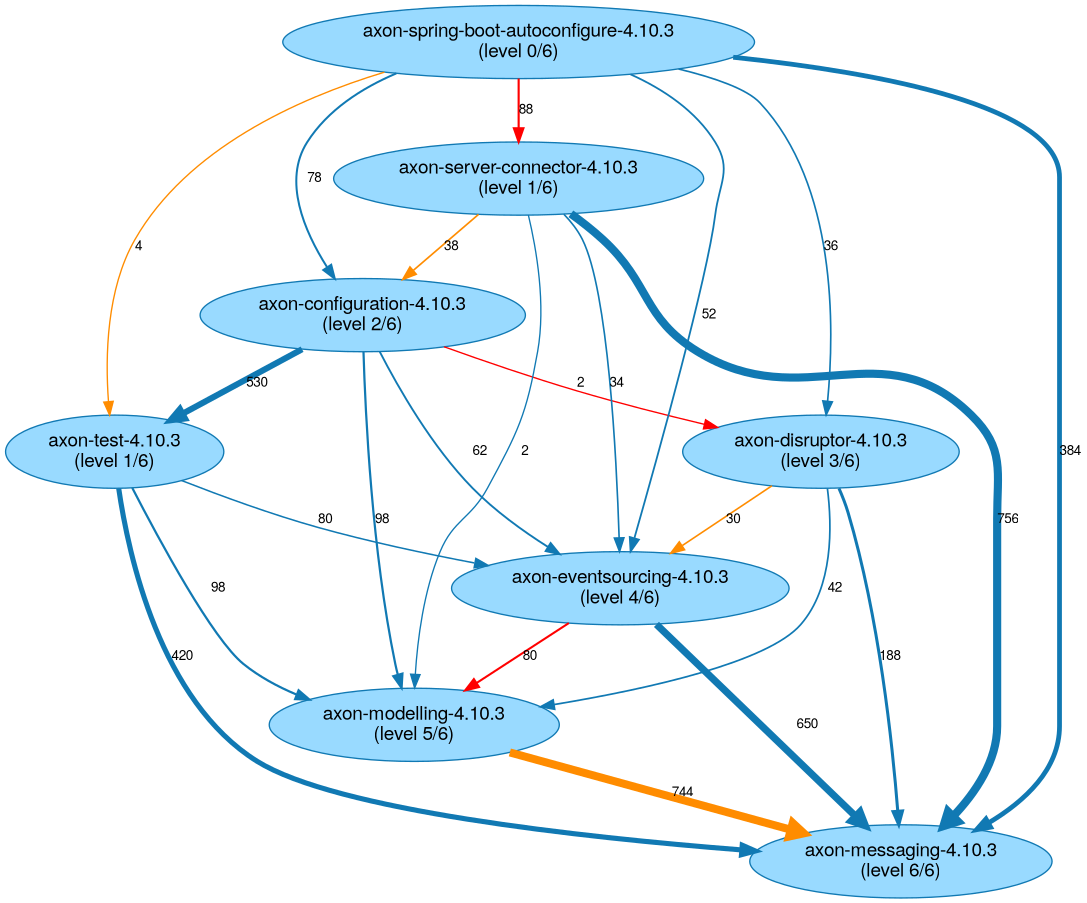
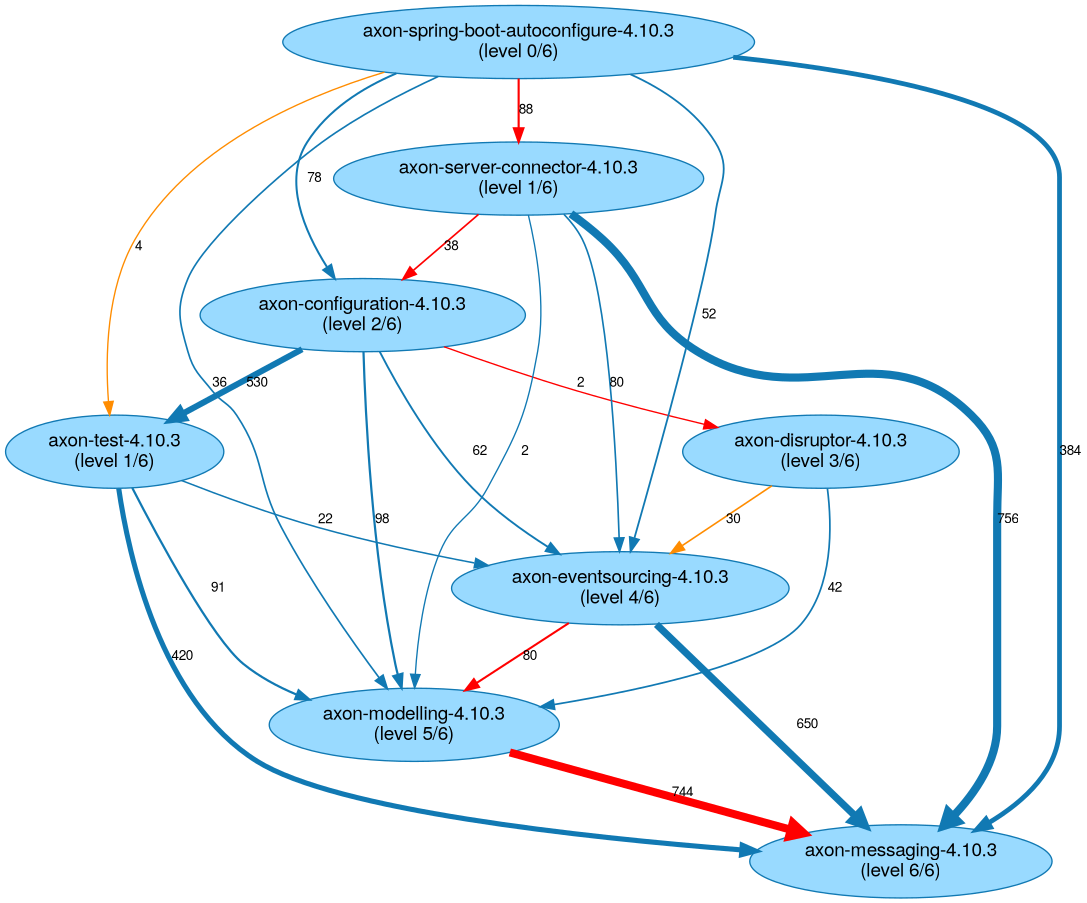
(813, 201) -> (185, 342)
(446, 242) -> (446, 242)
(617, 383) -> (617, 383)
(325, 520) -> (325, 520)
(218, 588) -> (218, 588)
(878, 648) -> none
(650, 791) -> (650, 791)
